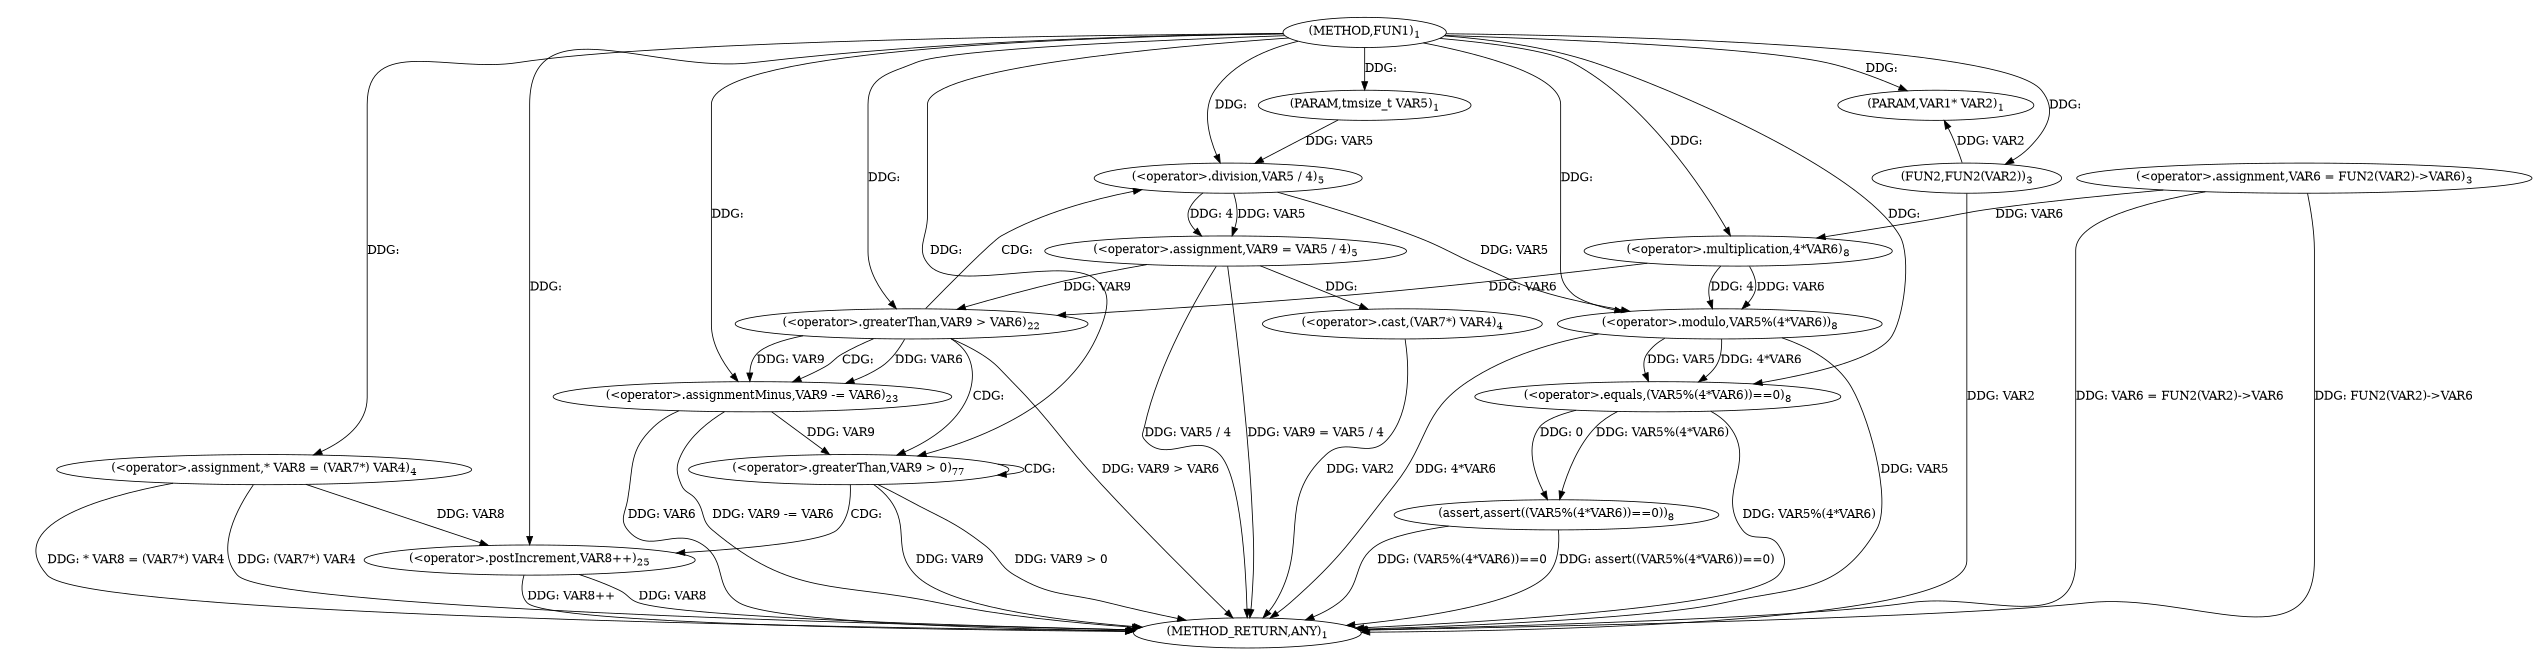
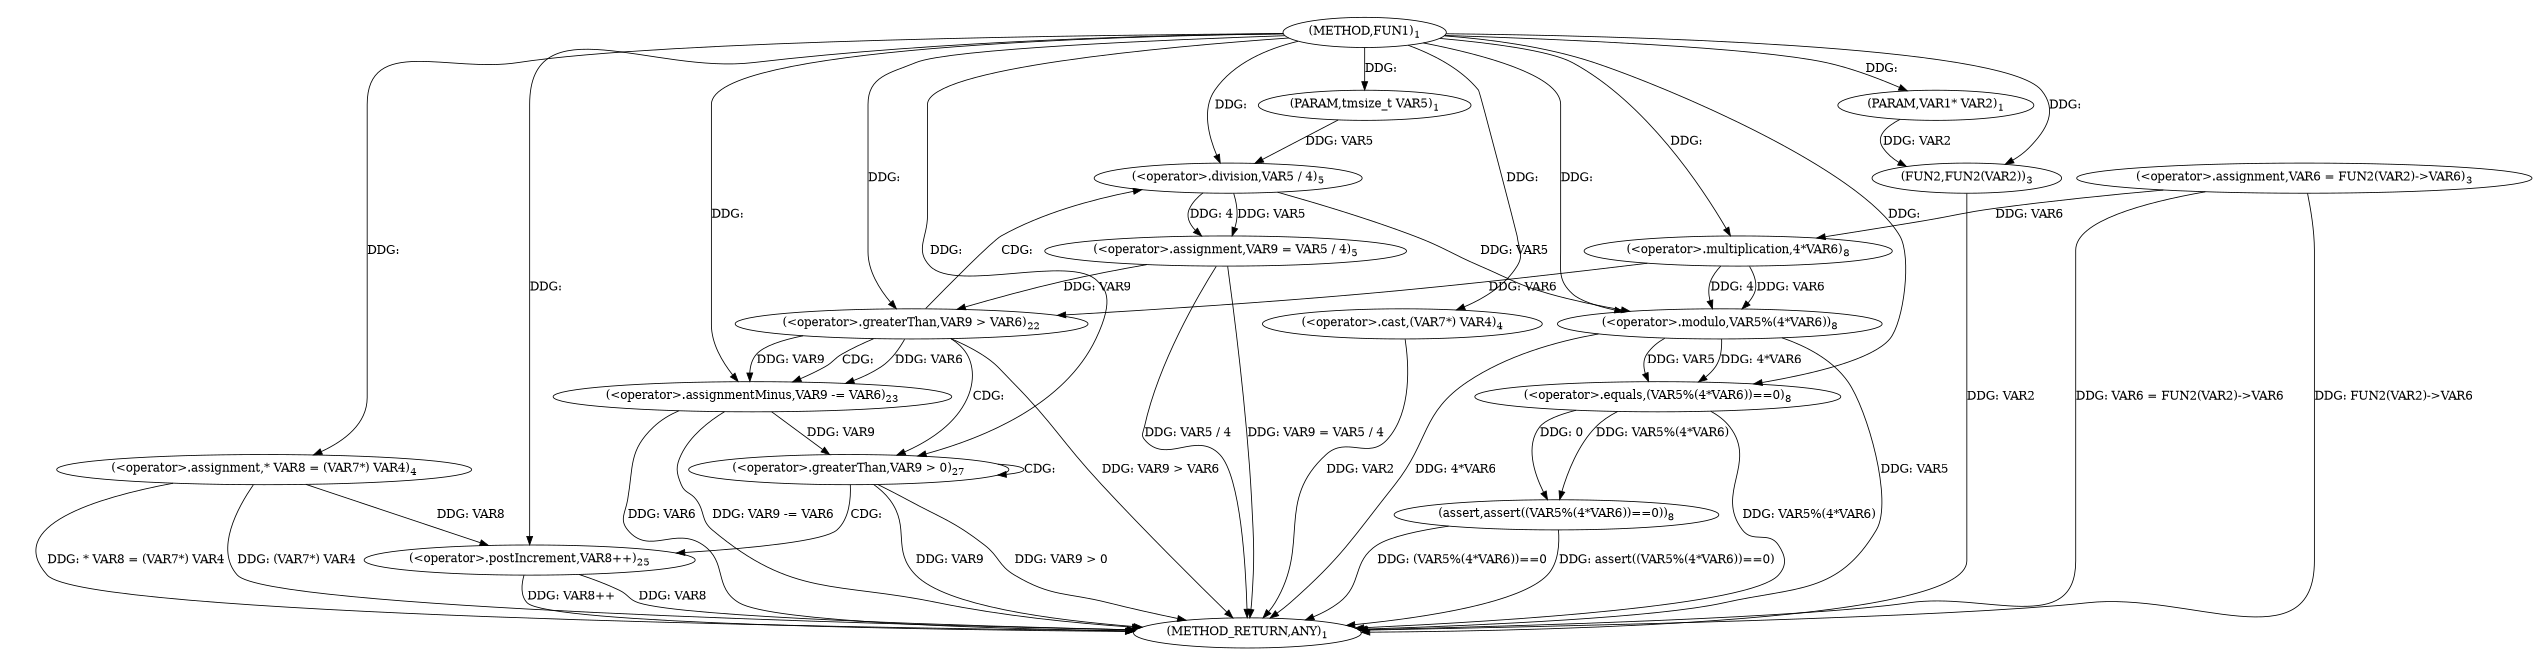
(1956, 145) -> (1880, 140)
(1310, 286) -> (1500, 170)
(958, 468) -> (958, 468)
